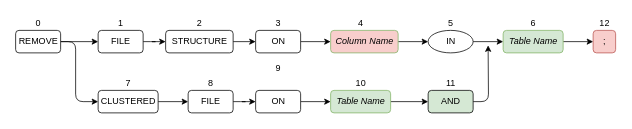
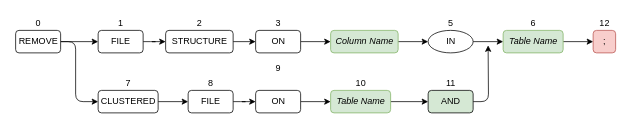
(360, 23) -> none
(364, 42) -> (364, 42)
